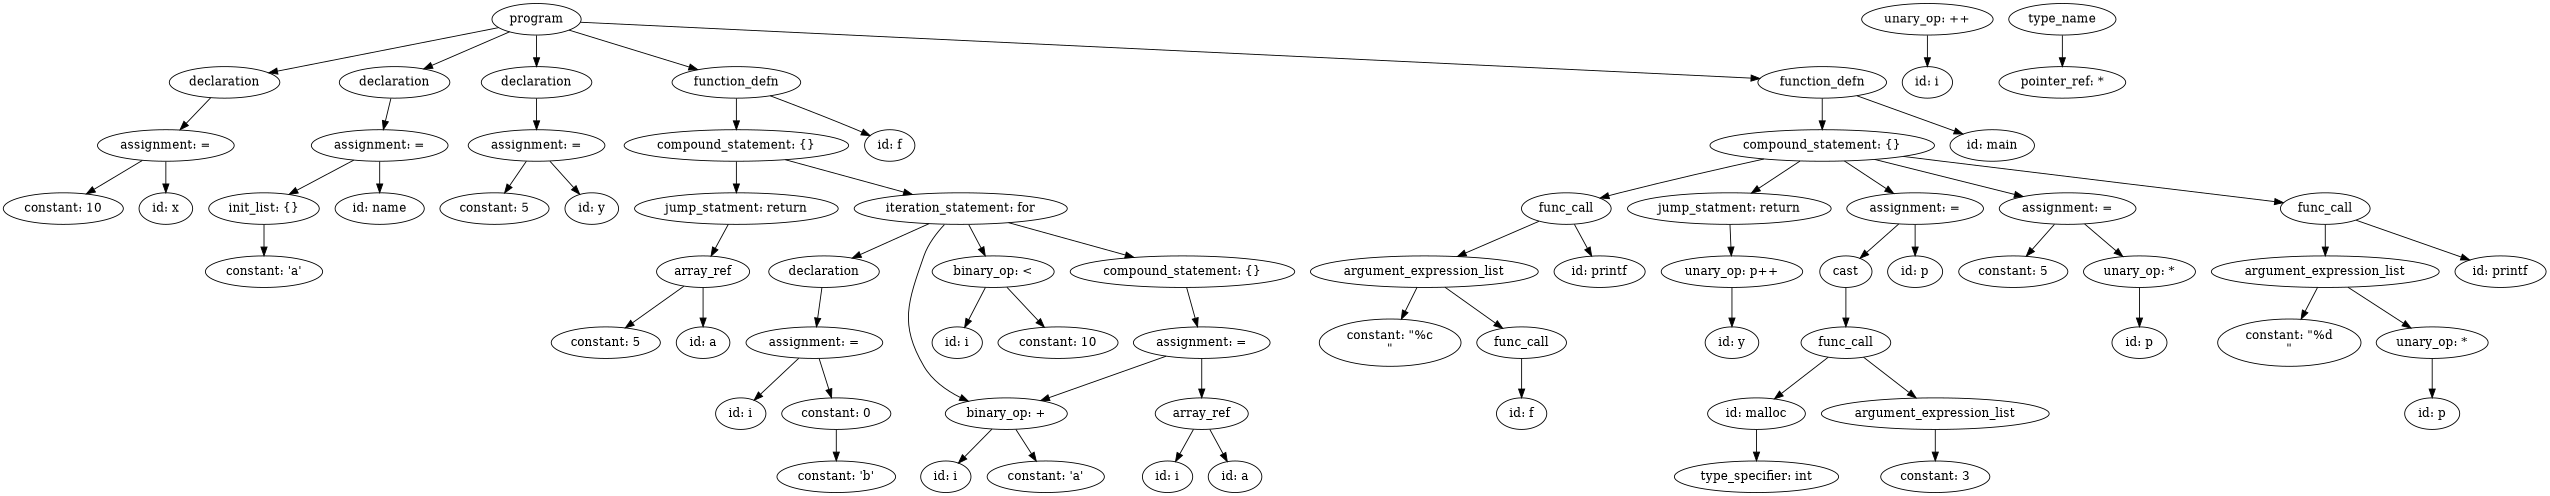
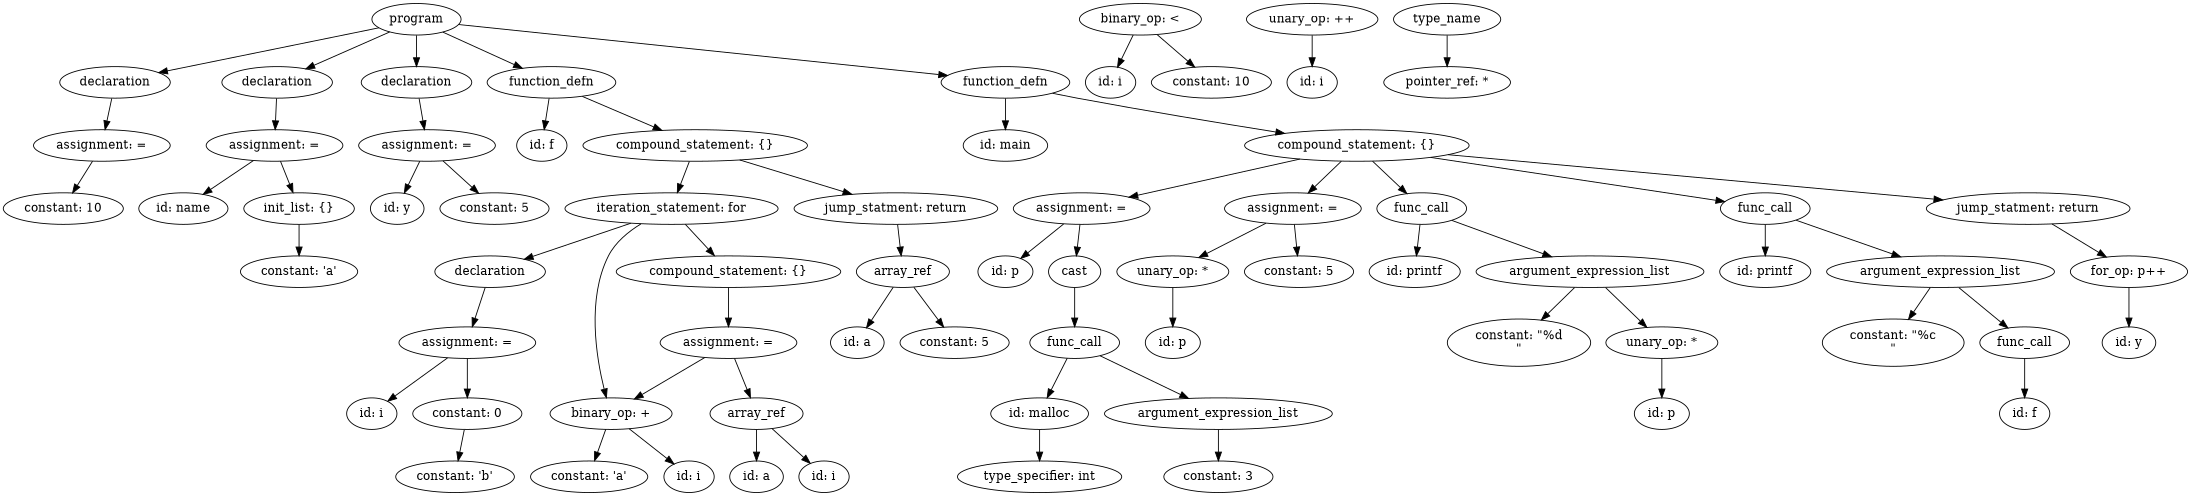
(166, 209) -> none
(975, 236) -> none
(1732, 272) -> (2129, 272)
